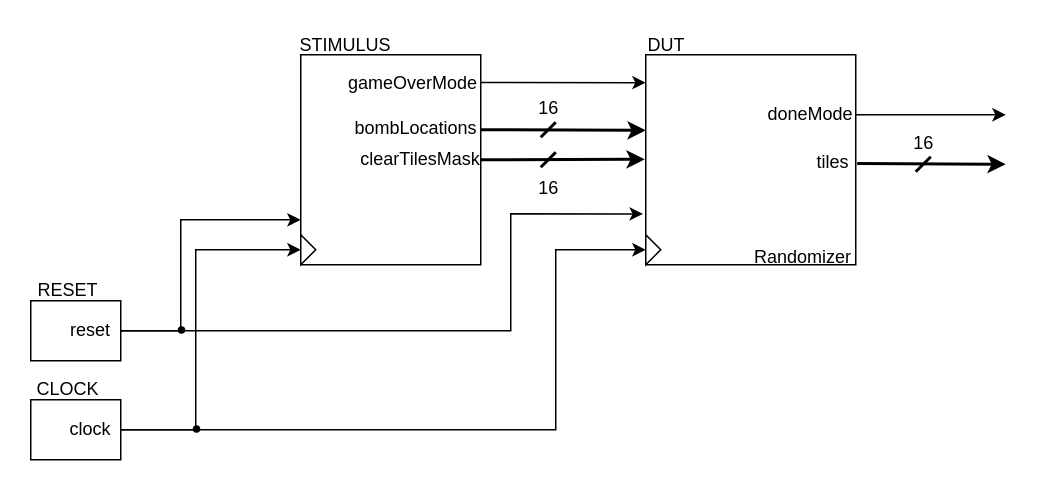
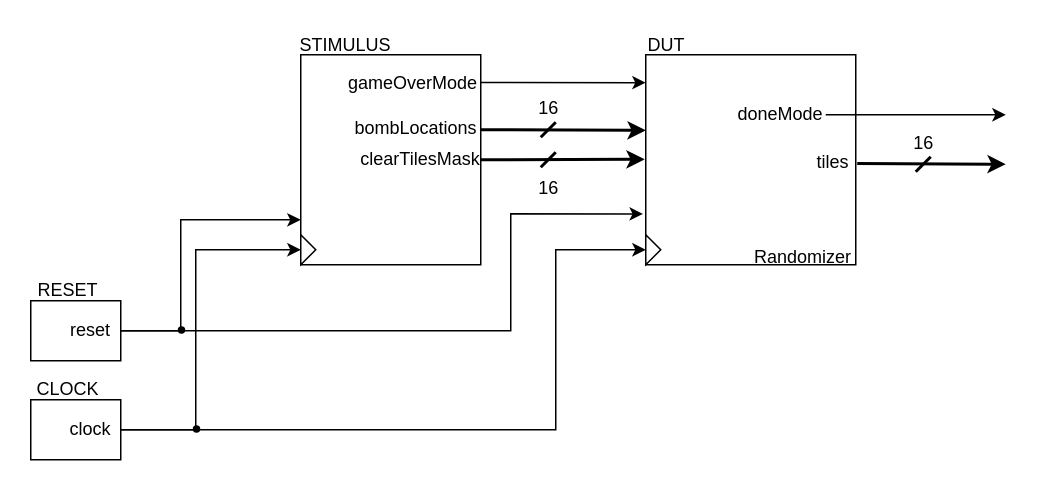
(811, 115) -> (781, 115)
